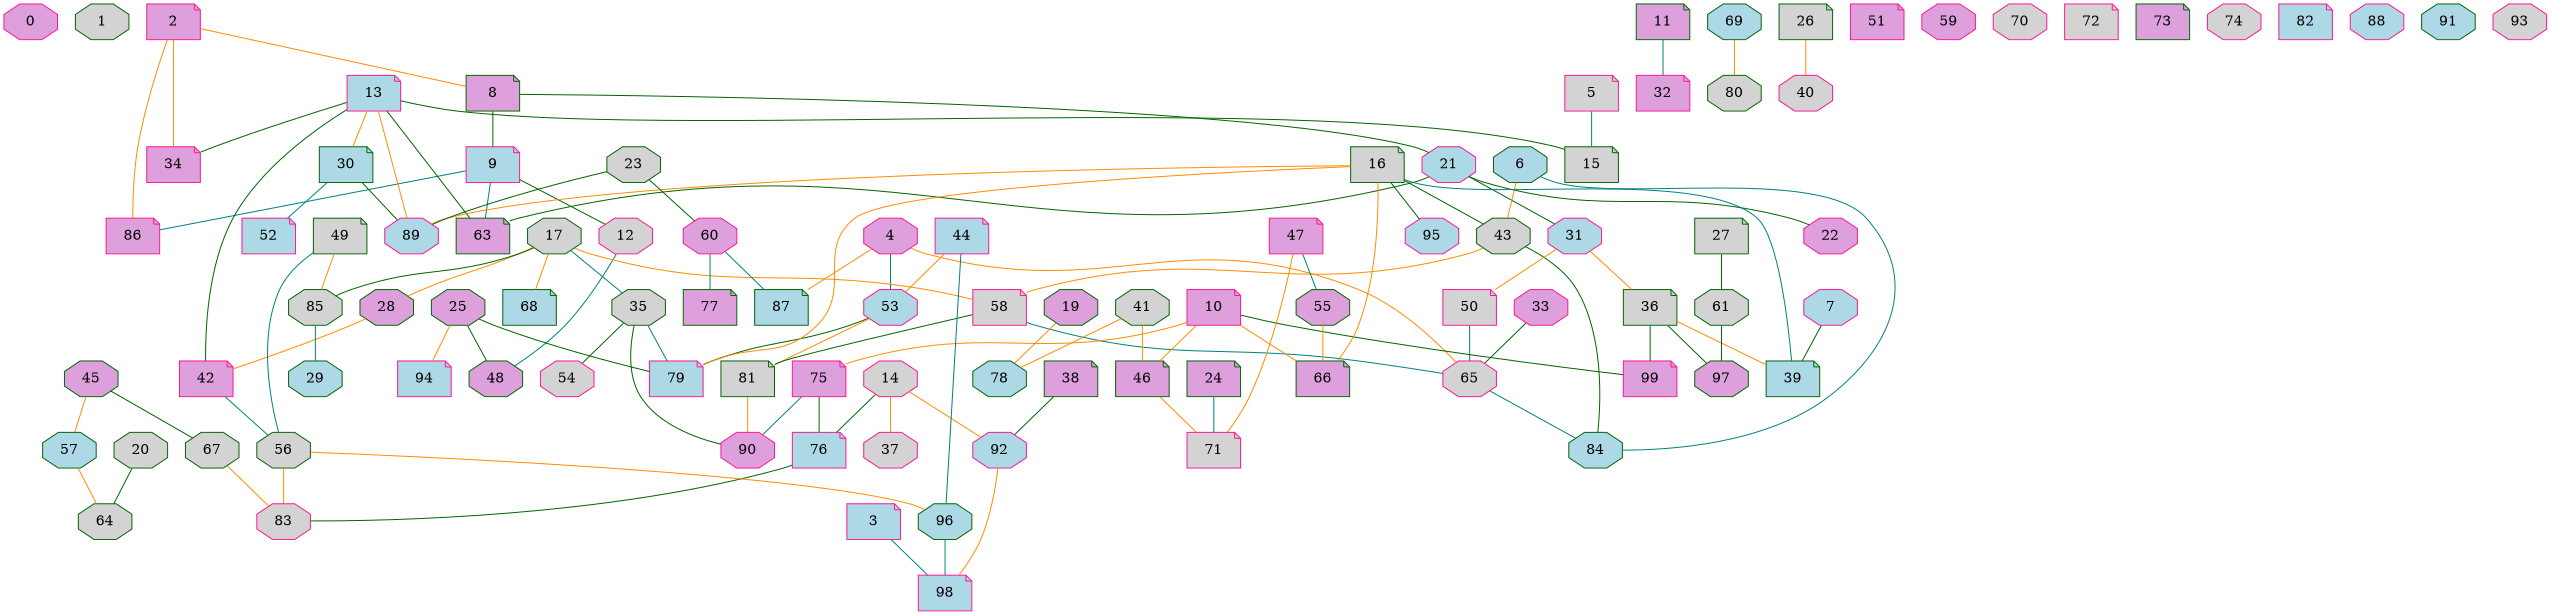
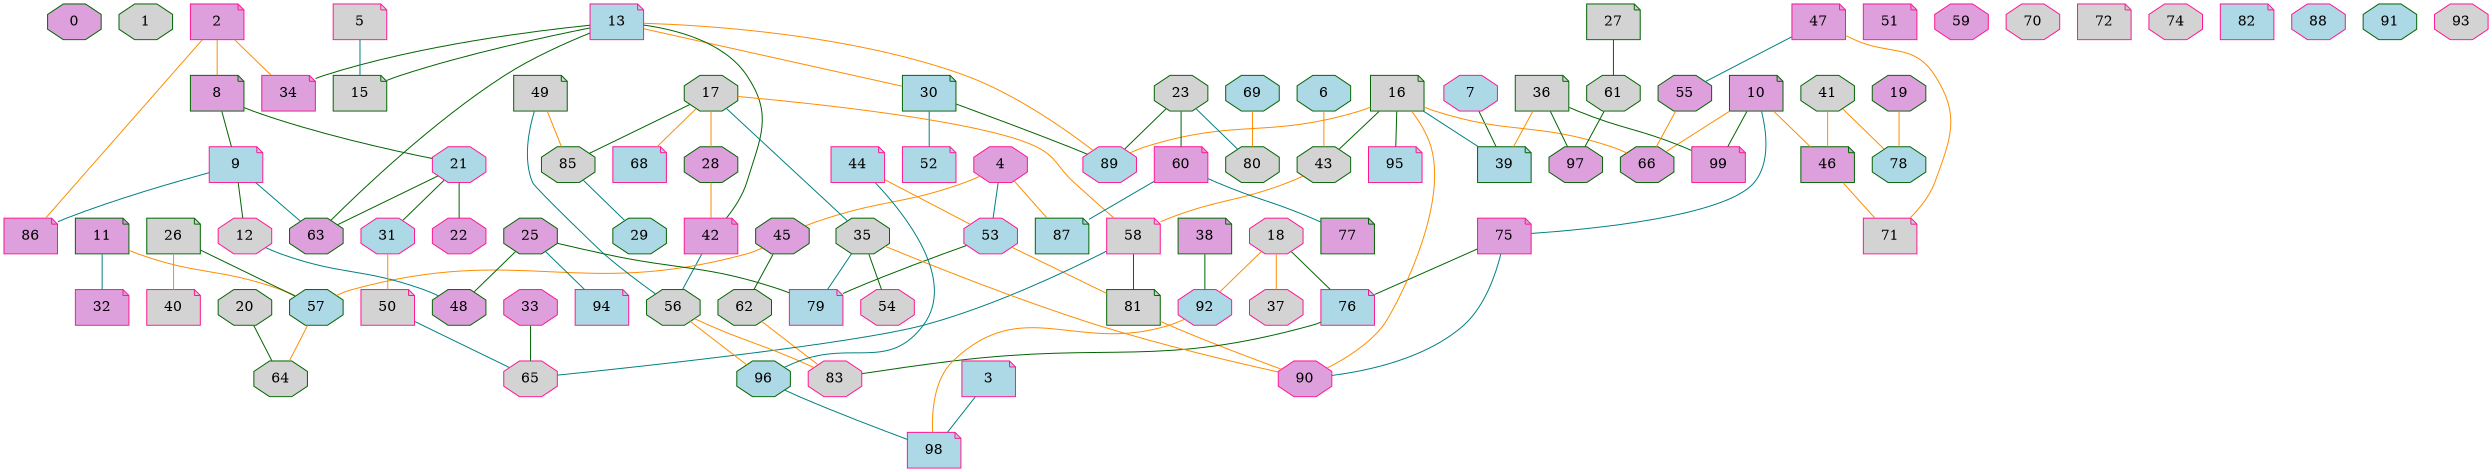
(31, 22) -> (74, 22)
(2163, 22) -> none
(1806, 93) -> (174, 307)
none -> (1213, 125)
(981, 192) -> (1418, 254)
(483, 236) -> (316, 236)
(710, 236) -> (1181, 165)
(1432, 236) -> (1395, 165)
(1196, 260) -> (902, 200)
(1611, 270) -> none
none -> (213, 272)
none -> (248, 273)
(530, 307) -> (640, 165)
(1214, 307) -> (1756, 93)
(441, 343) -> (560, 266)
(1016, 343) -> (1683, 213)
(891, 379) -> (1276, 236)
(1214, 379) -> none
(1323, 379) -> (1647, 165)
(647, 406) -> (1078, 319)
(212, 450) -> (745, 307)
(1596, 450) -> none
